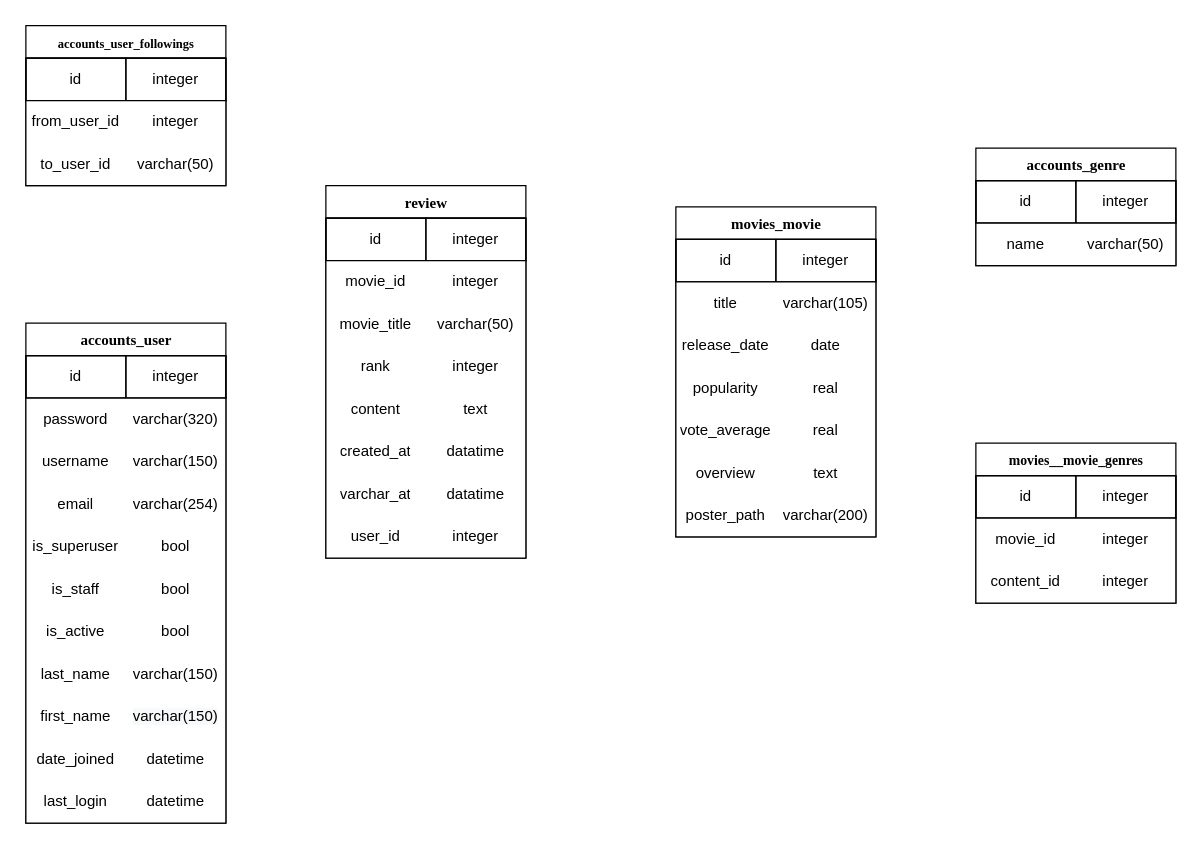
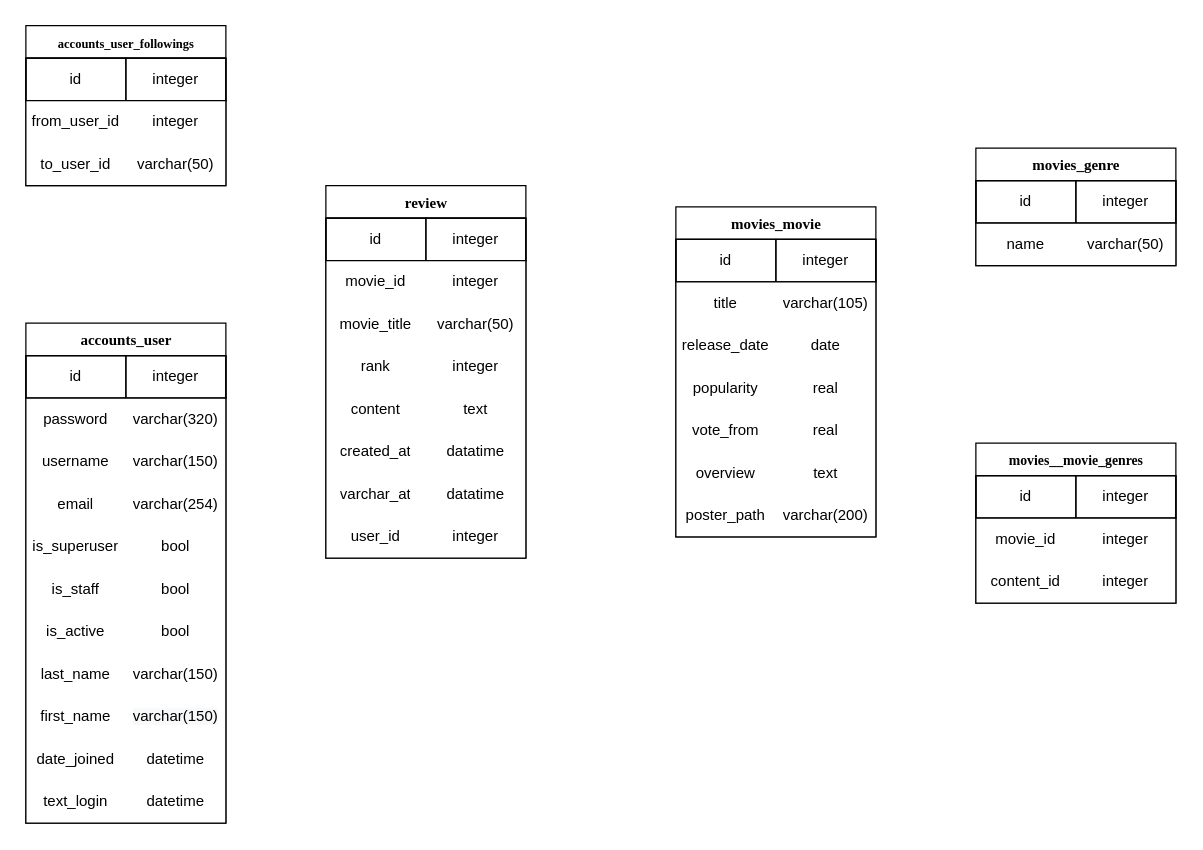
(1076, 166) -> (1076, 166)
(726, 431) -> (726, 431)
(76, 802) -> (76, 802)
